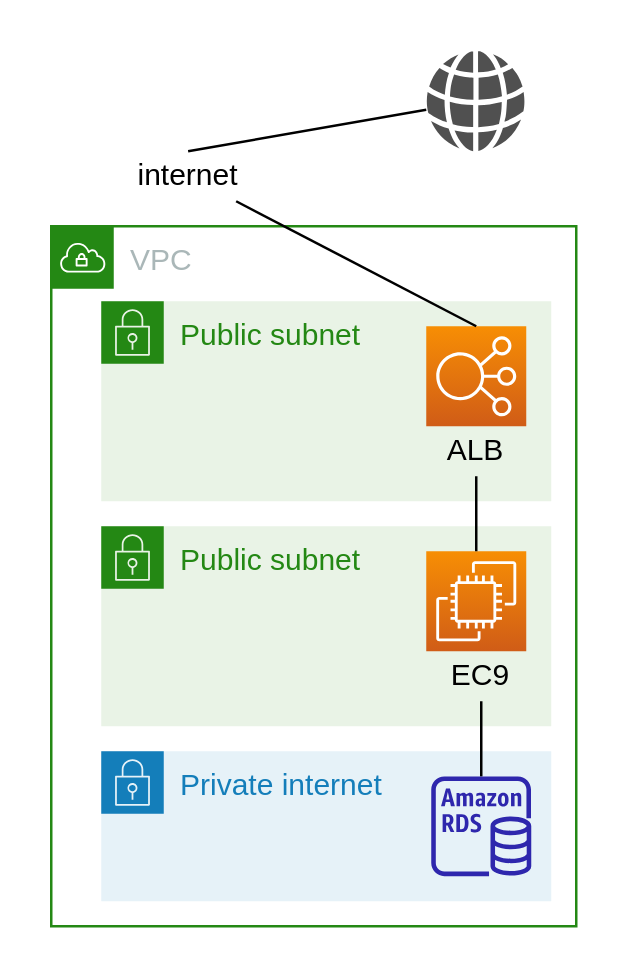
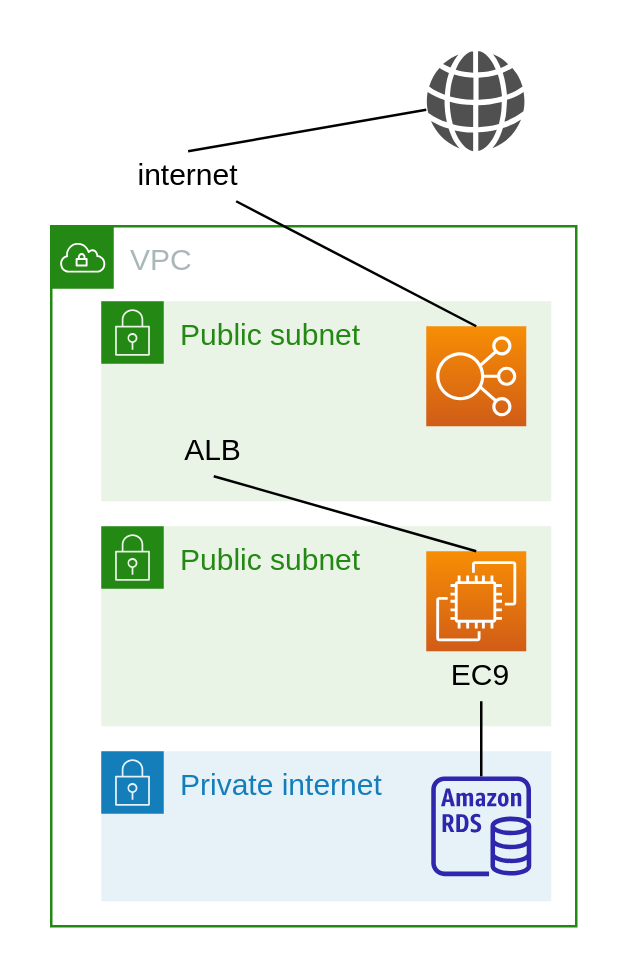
(476, 451) -> (214, 451)
